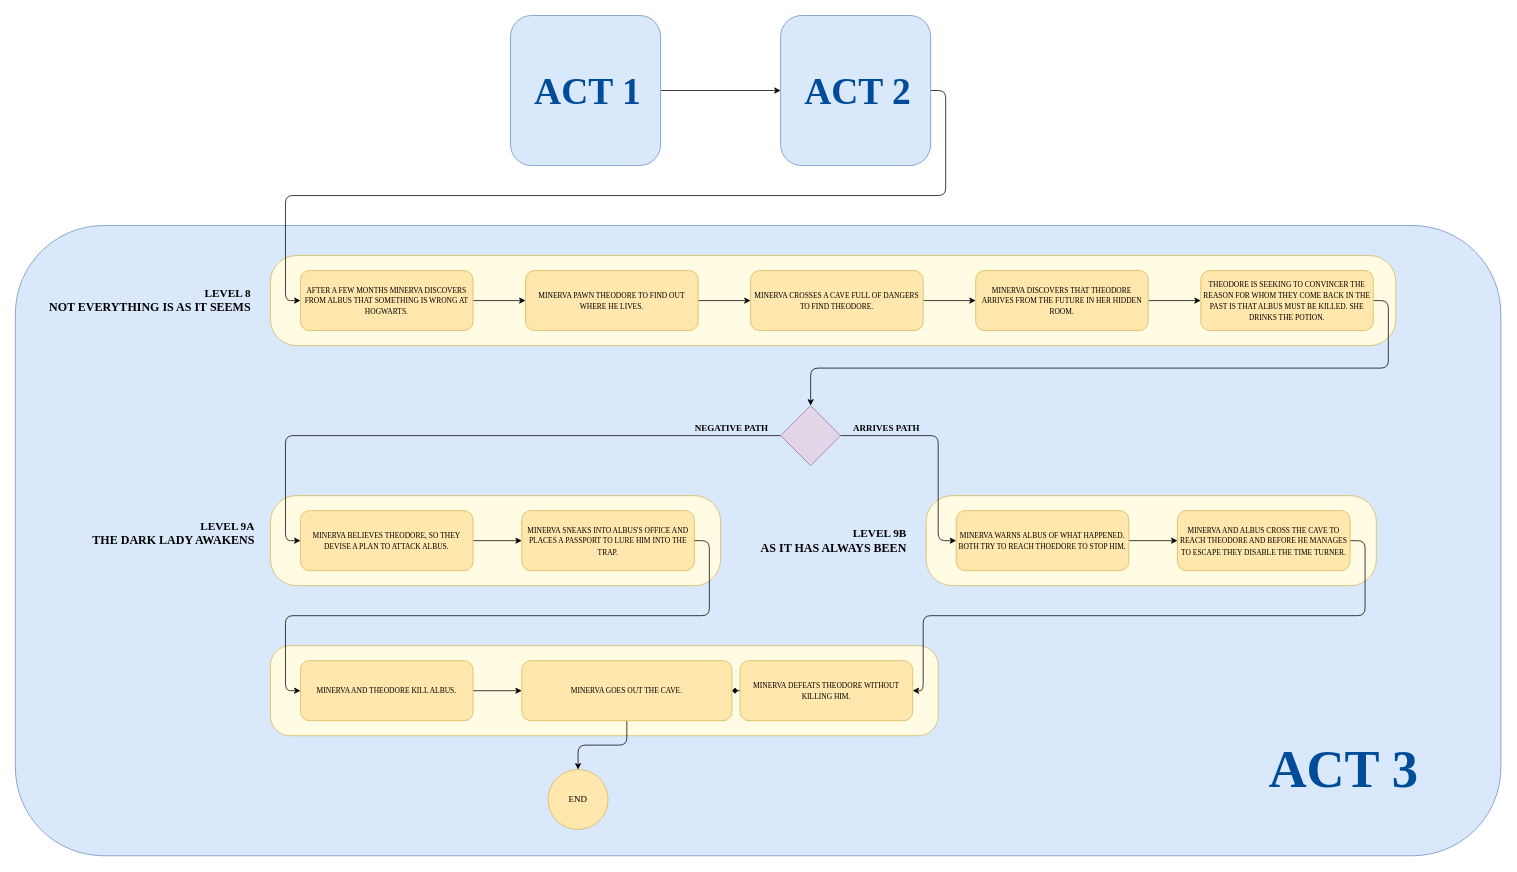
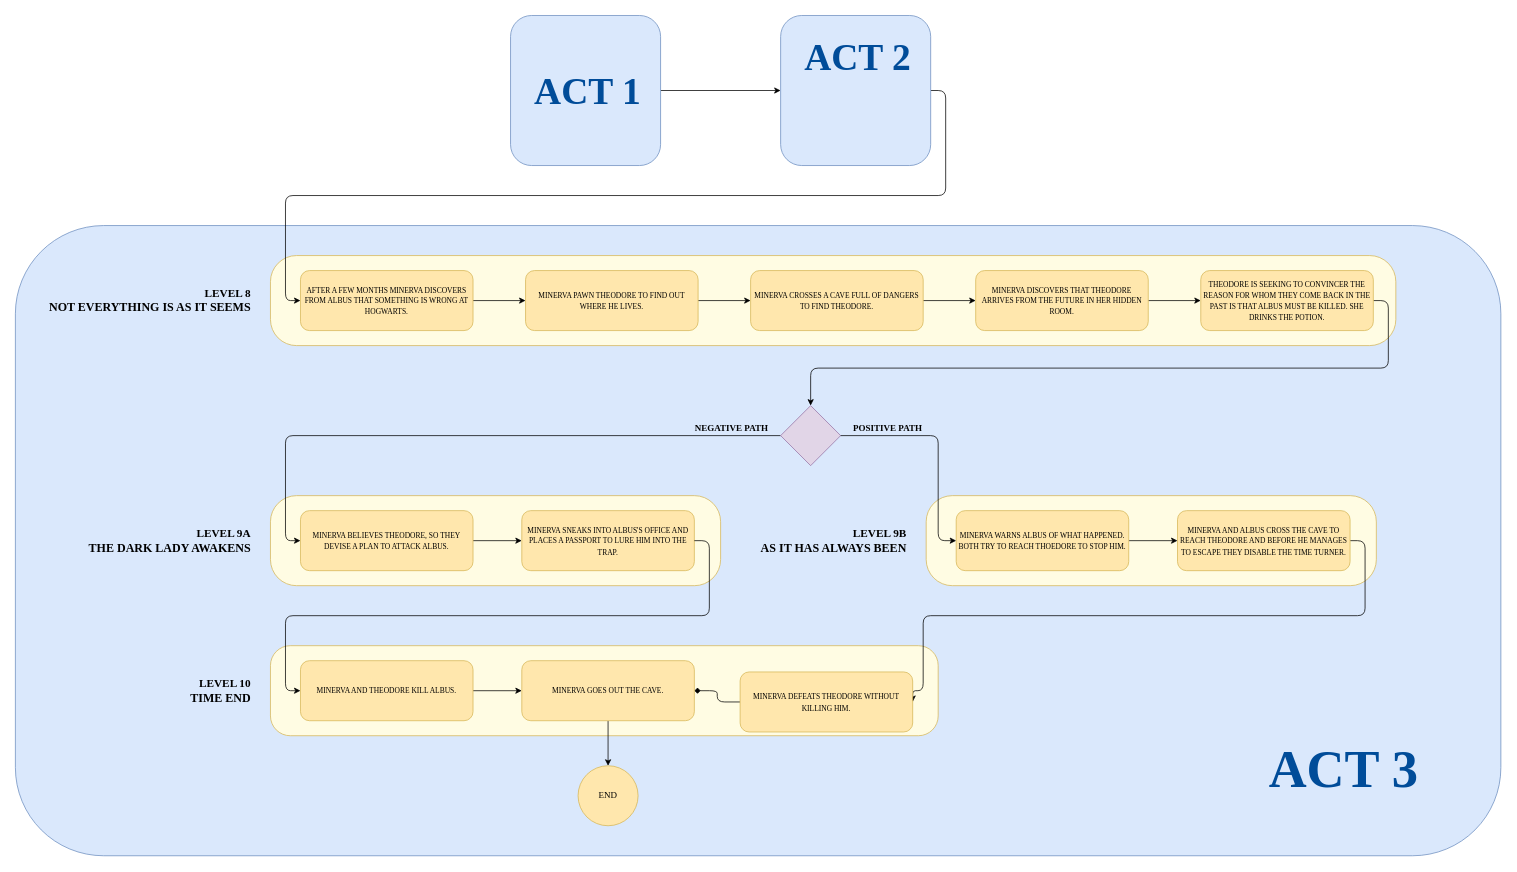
(855, 90) -> (855, 57)
(882, 428) -> (885, 428)
(151, 533) -> (147, 540)
none -> (134, 690)
(627, 690) -> (608, 690)
(826, 690) -> (826, 702)
(578, 799) -> (608, 795)
